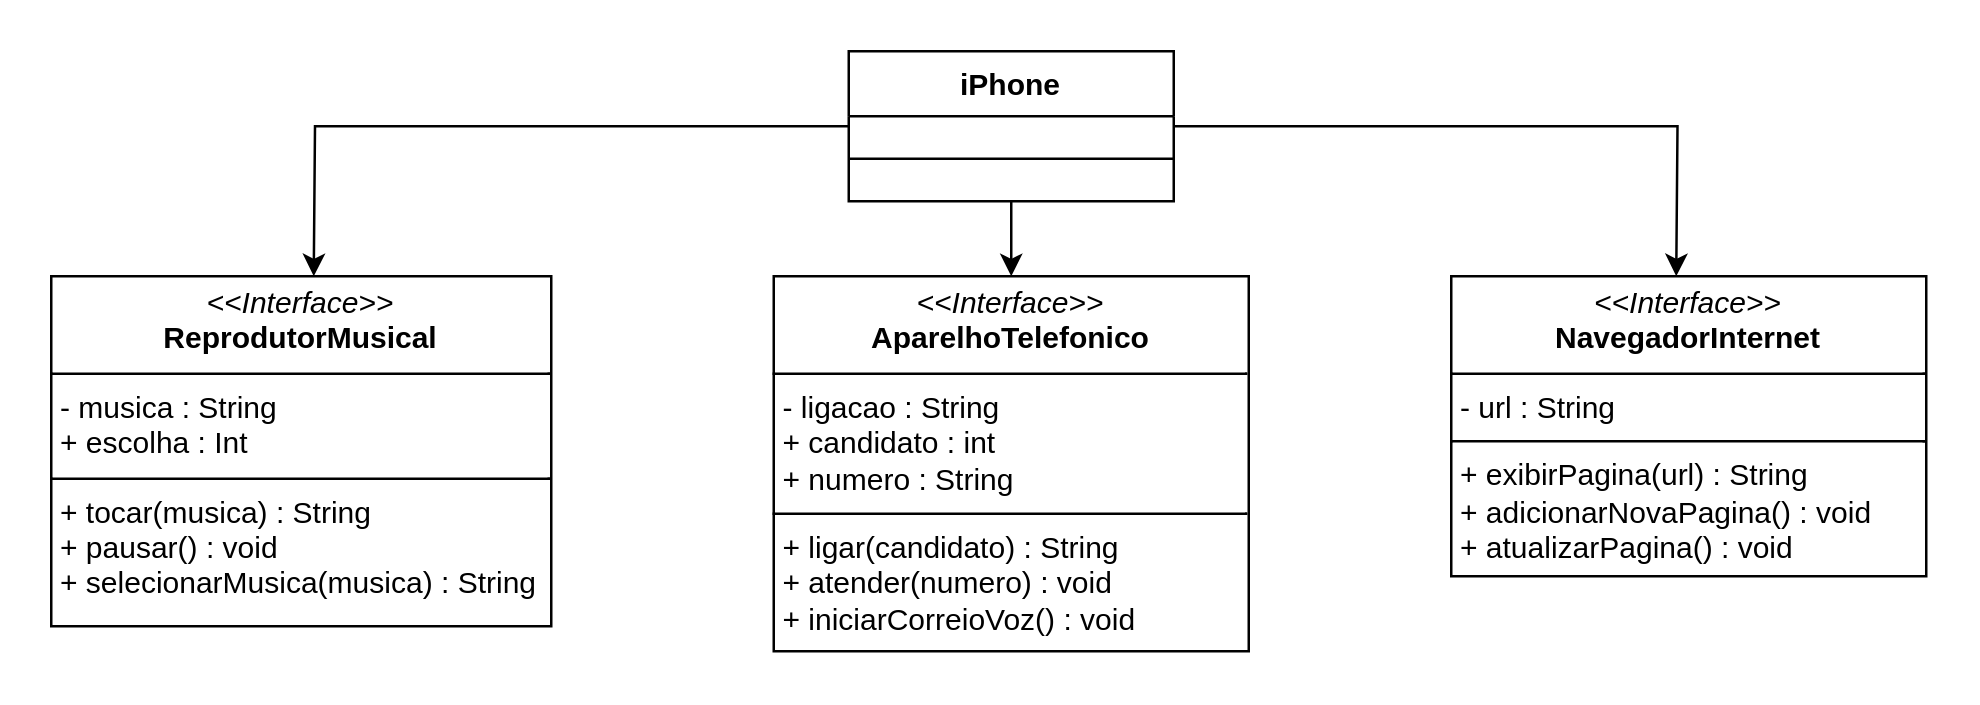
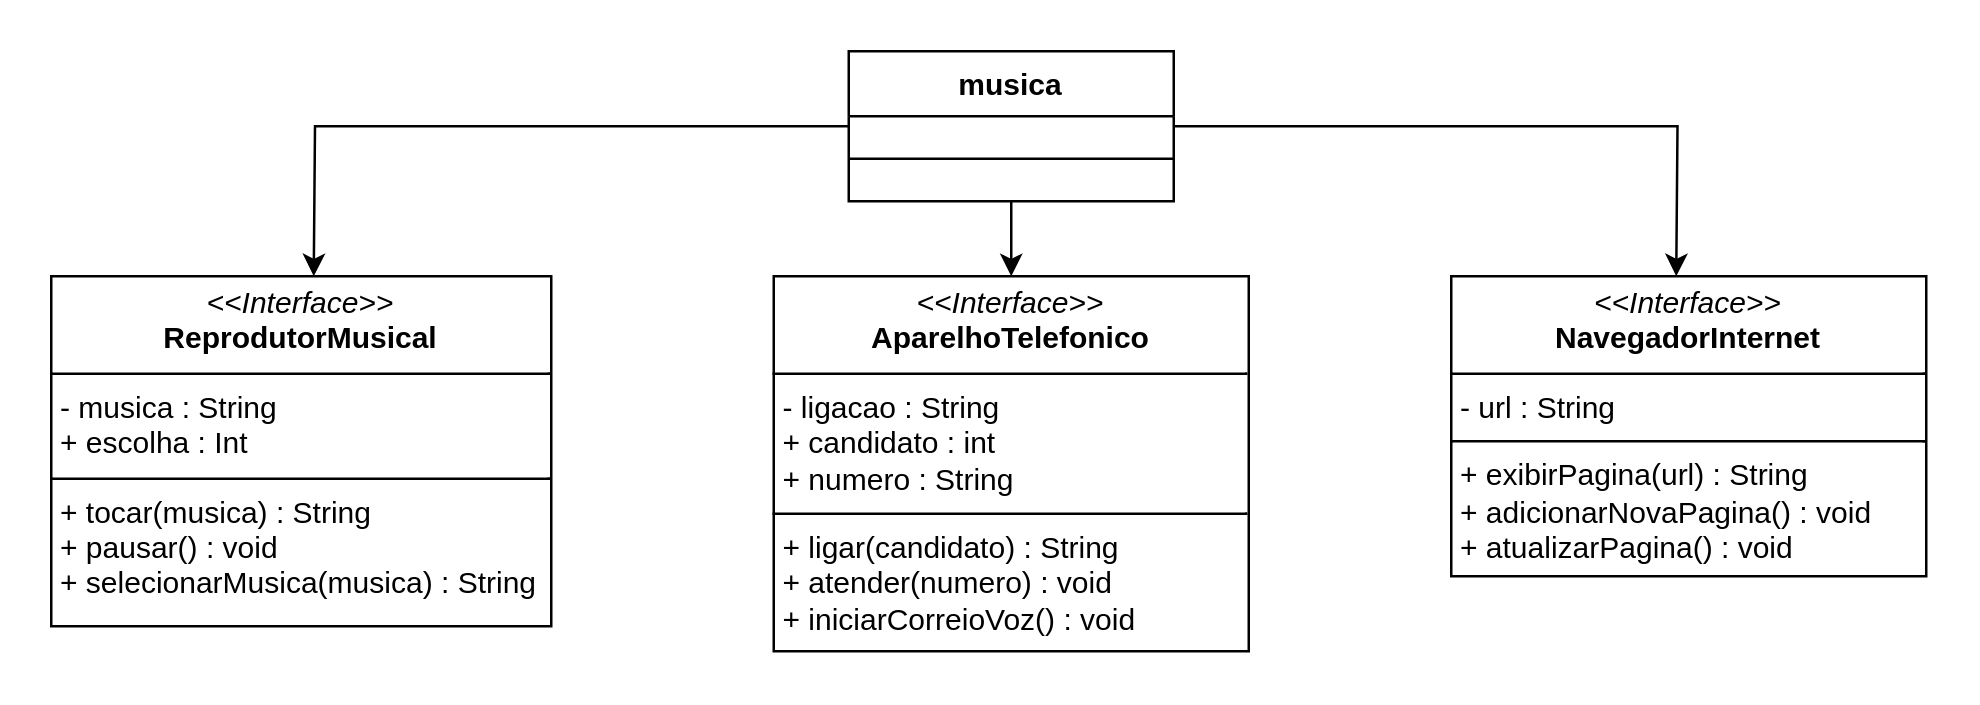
(1011, 87) -> (1011, 87)
